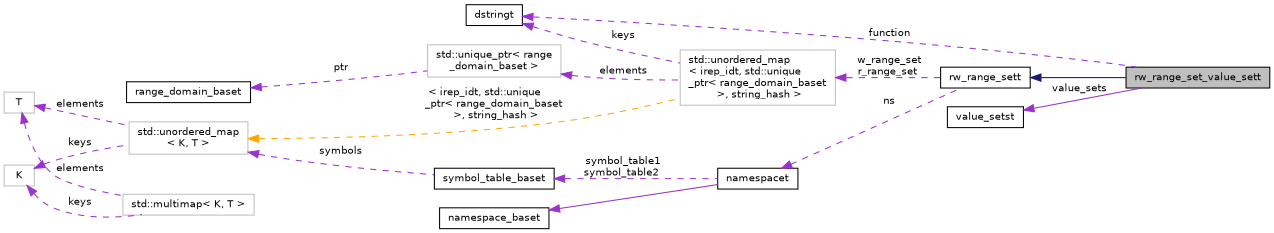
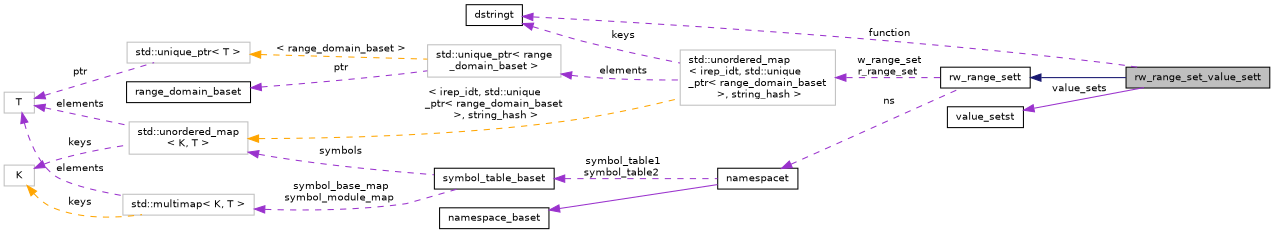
none -> (189, 53)
none -> (363, 208)
(85, 216) -> (85, 216)
